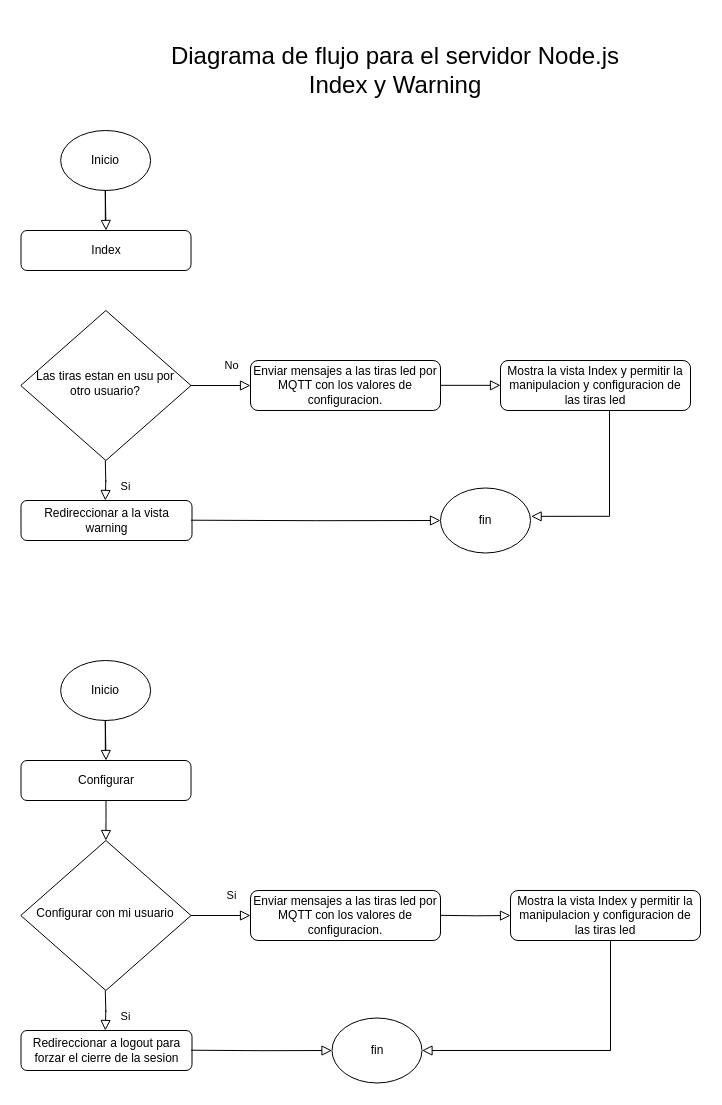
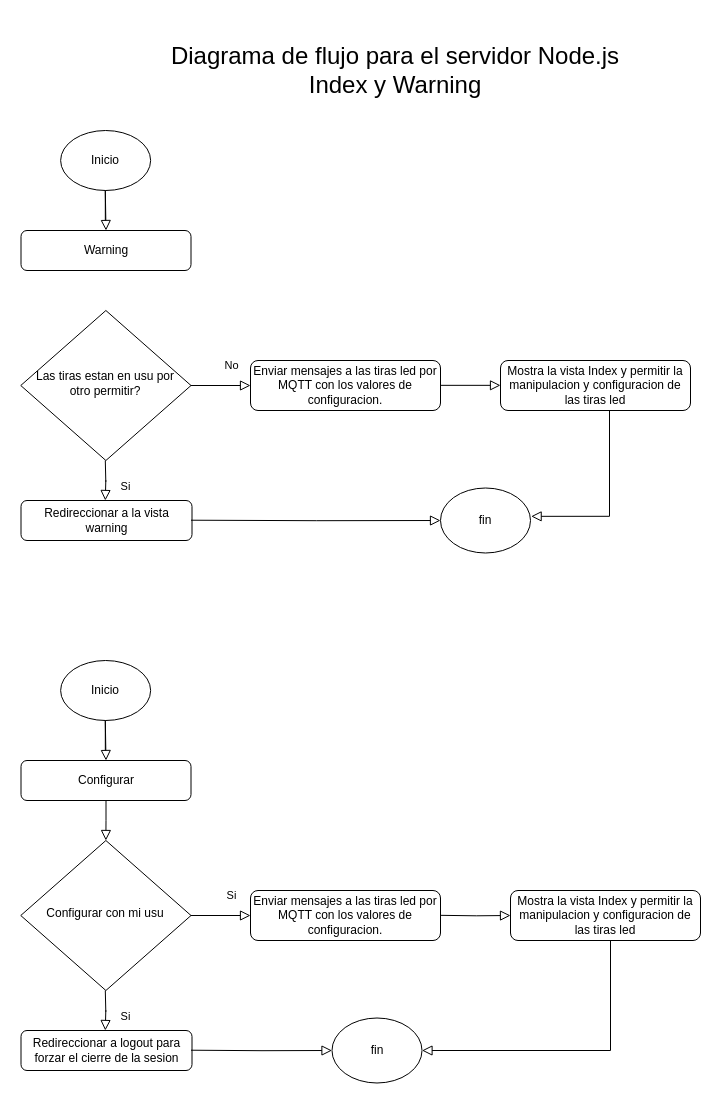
(107, 251) -> (107, 251)
(106, 384) -> (106, 384)
(106, 914) -> (106, 914)
